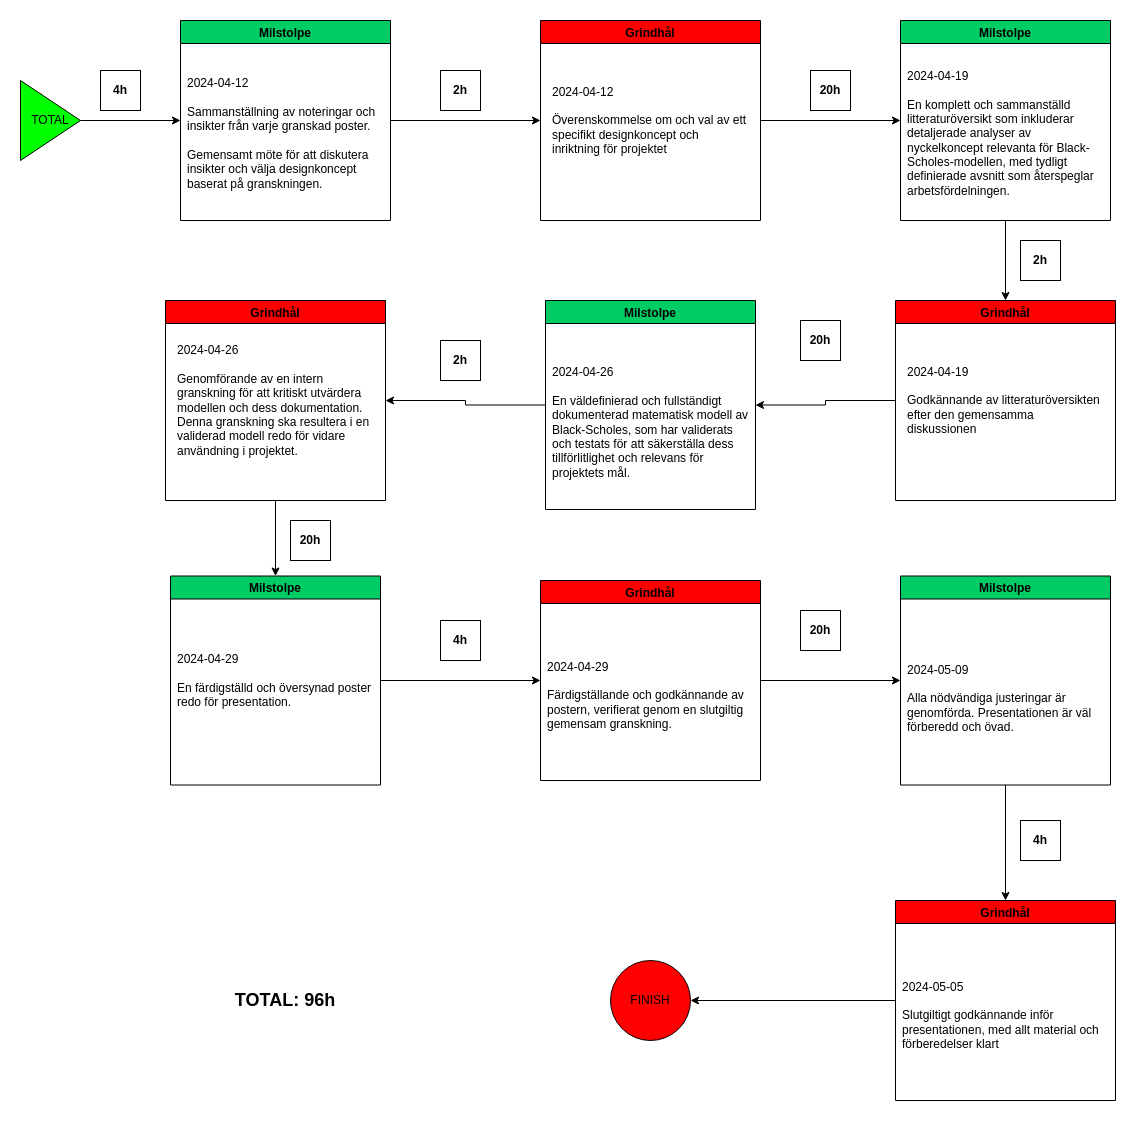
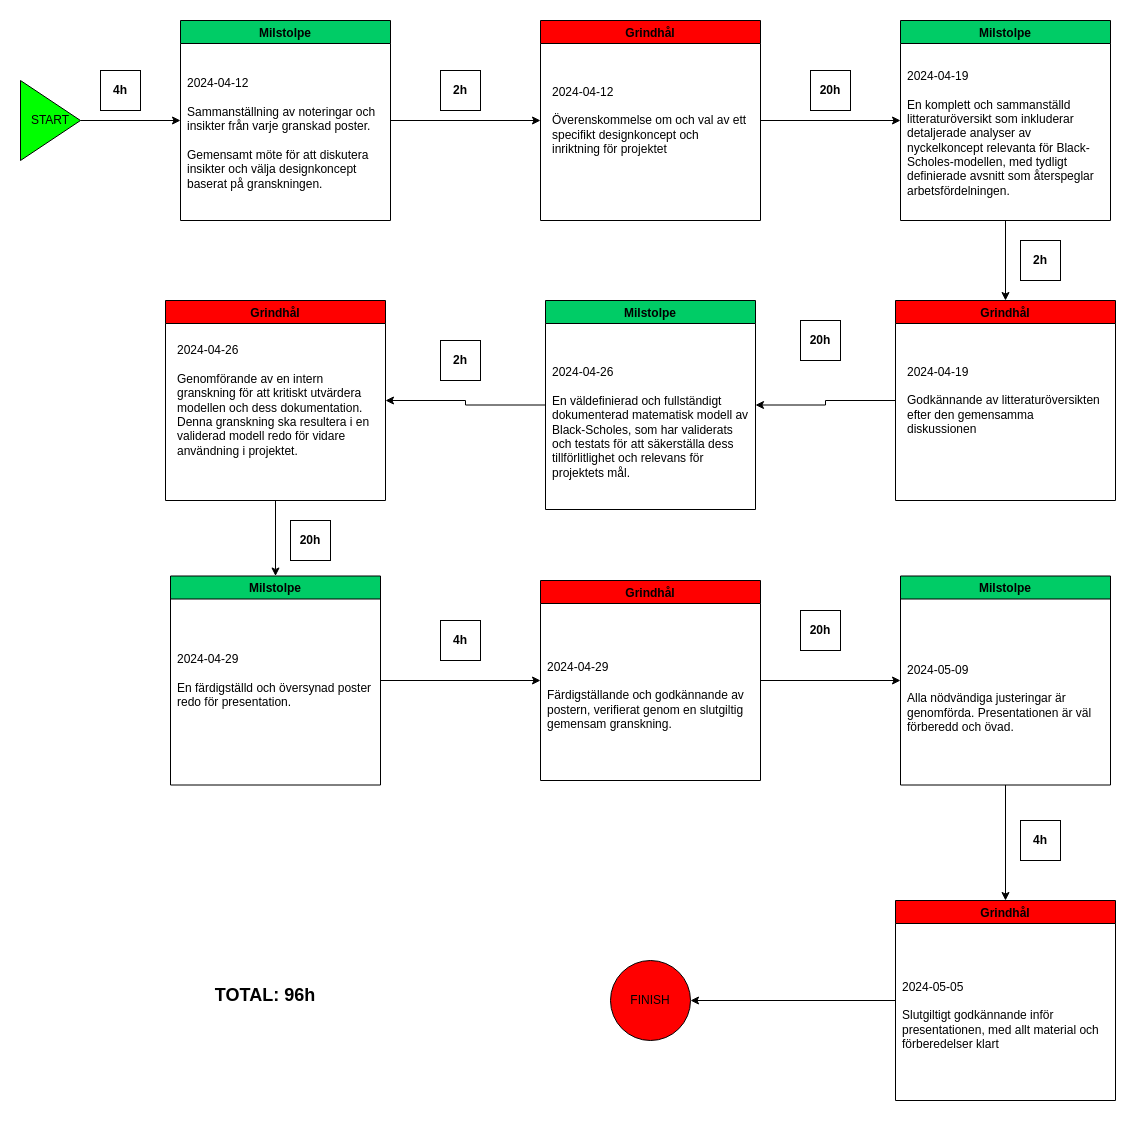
(51, 121) -> (51, 121)
(286, 1001) -> (266, 996)
